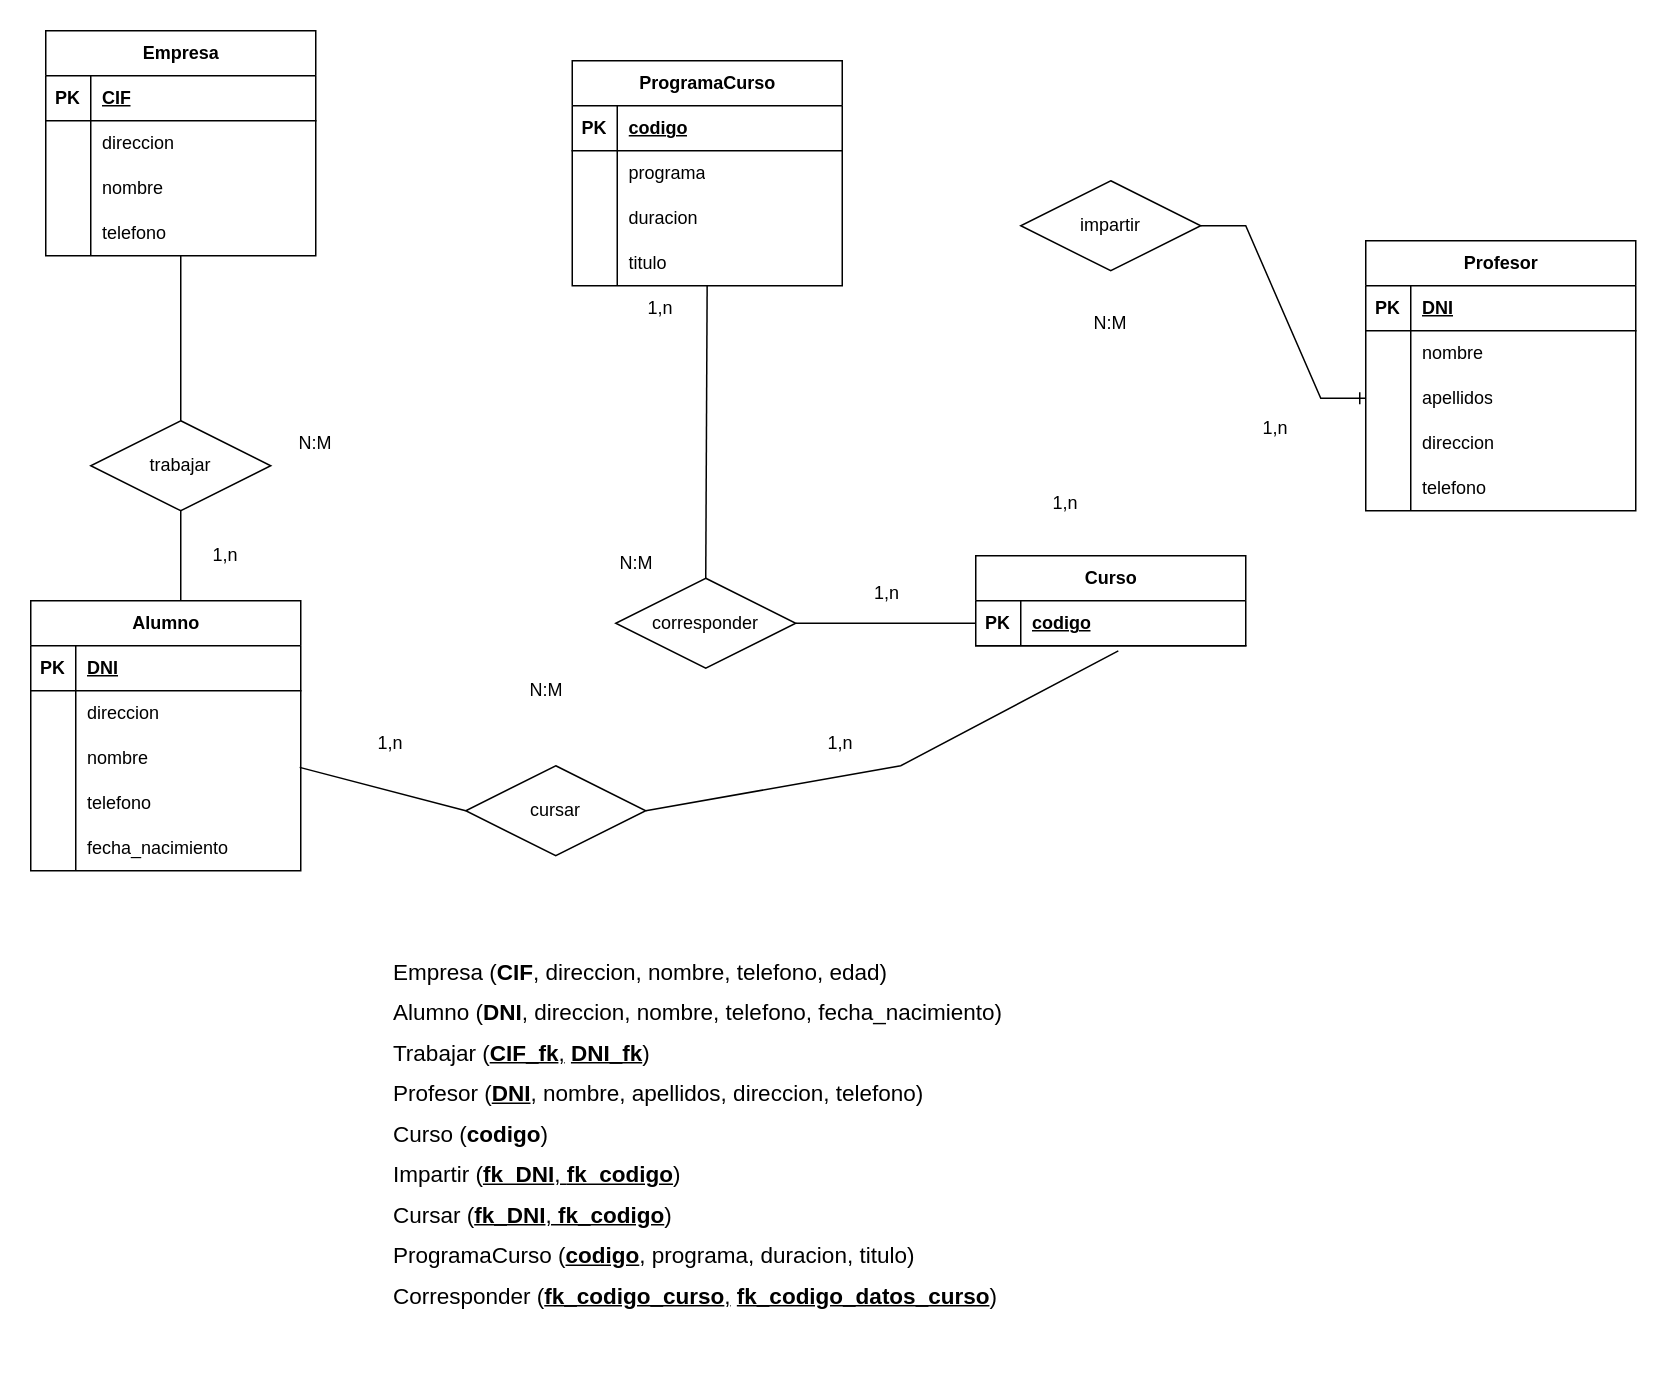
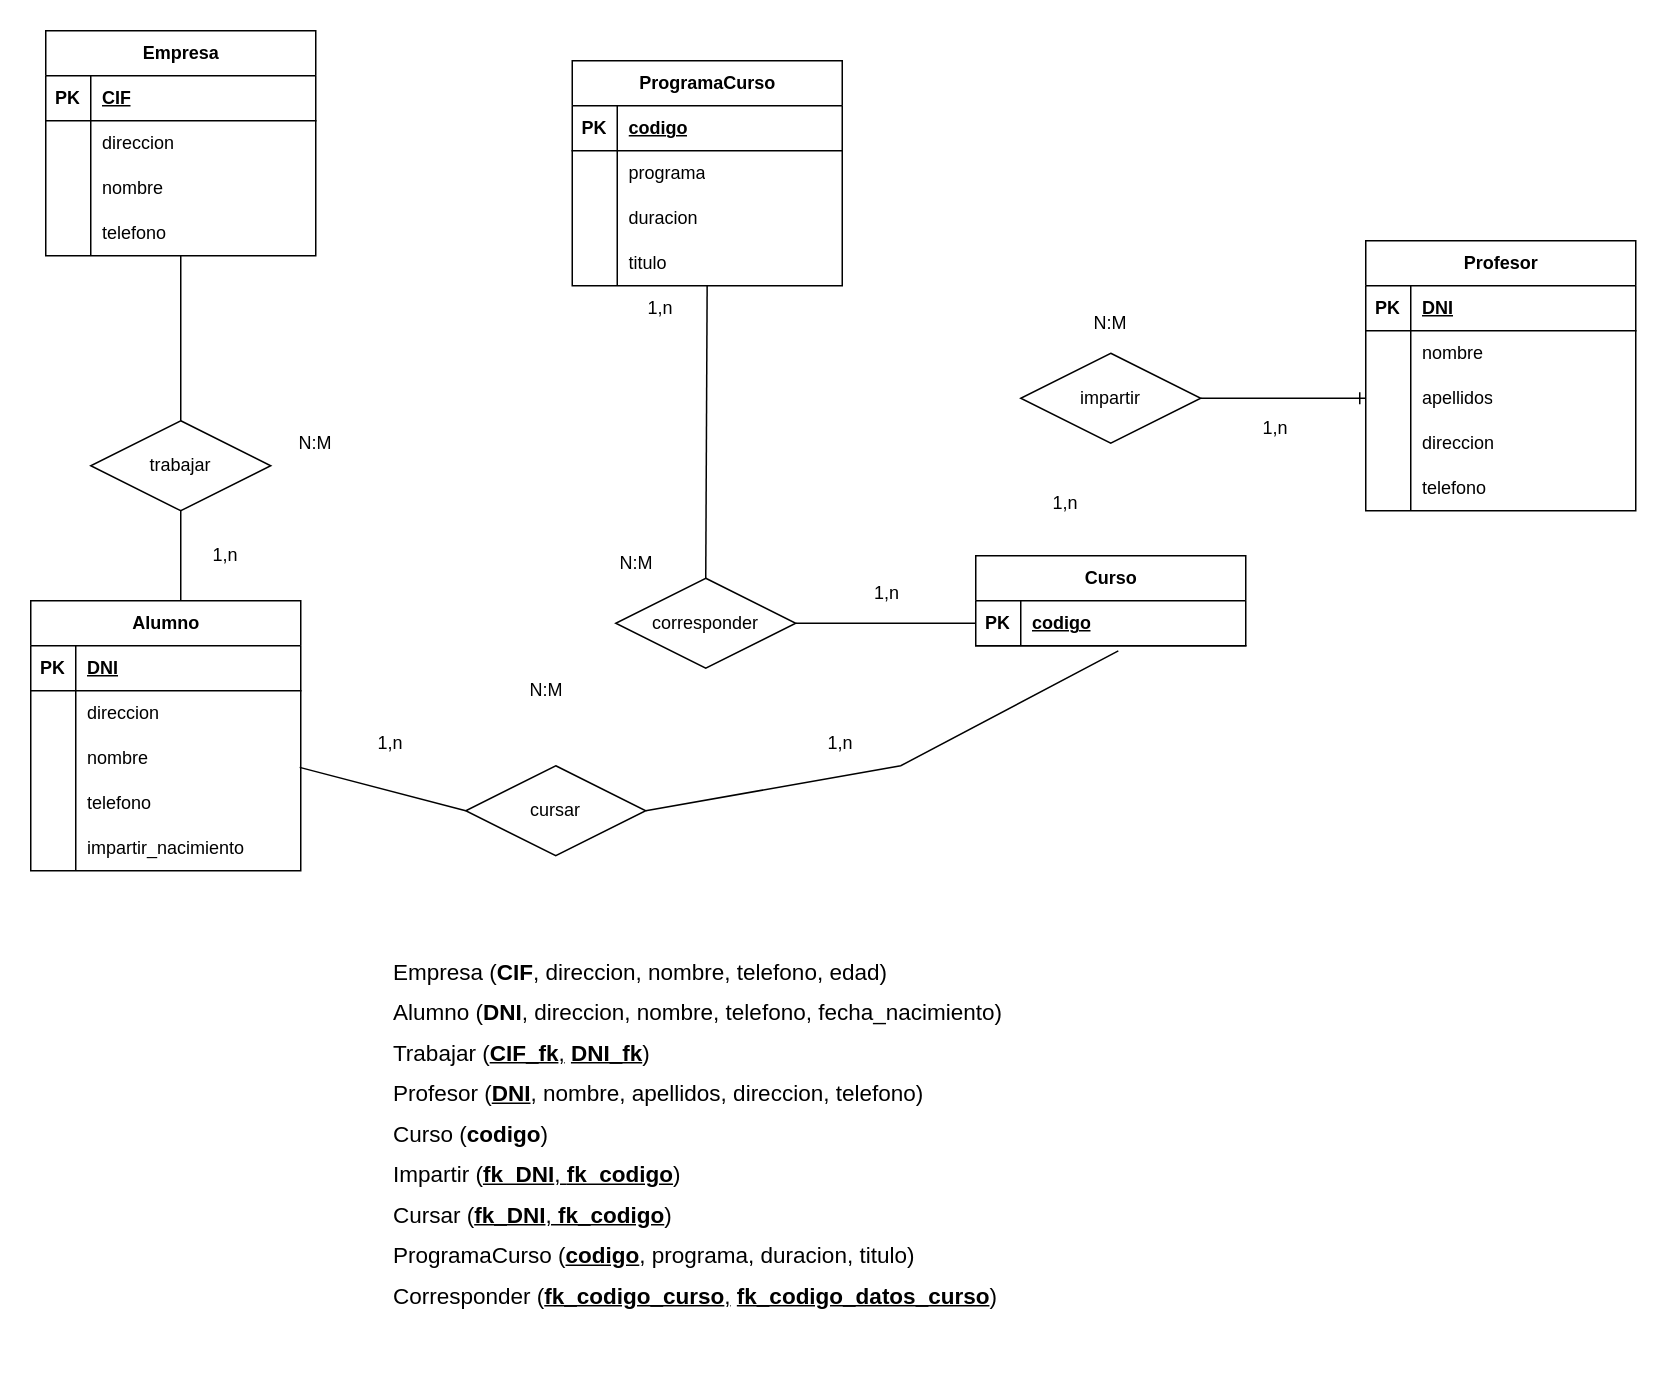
(1111, 226) -> (1111, 398)
(164, 848) -> (174, 848)
